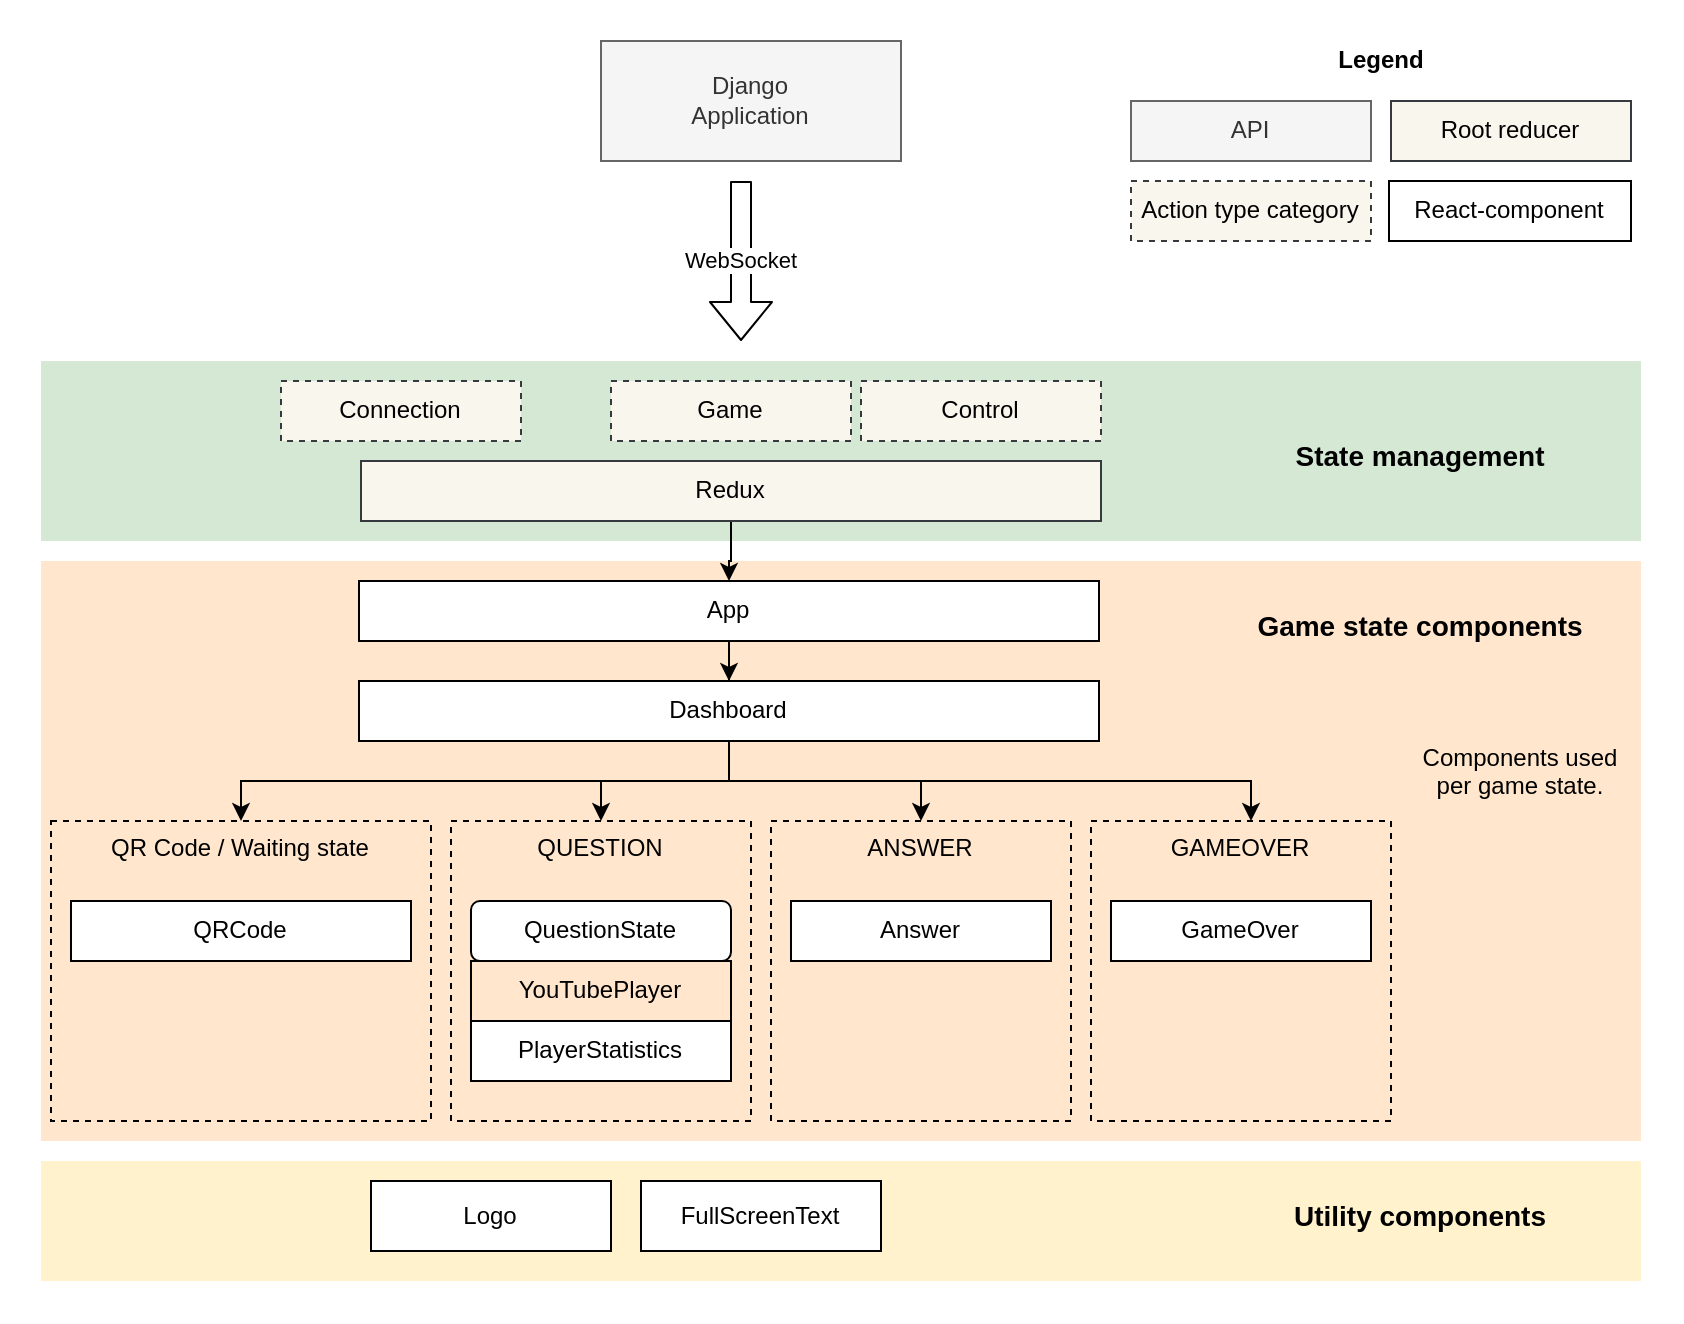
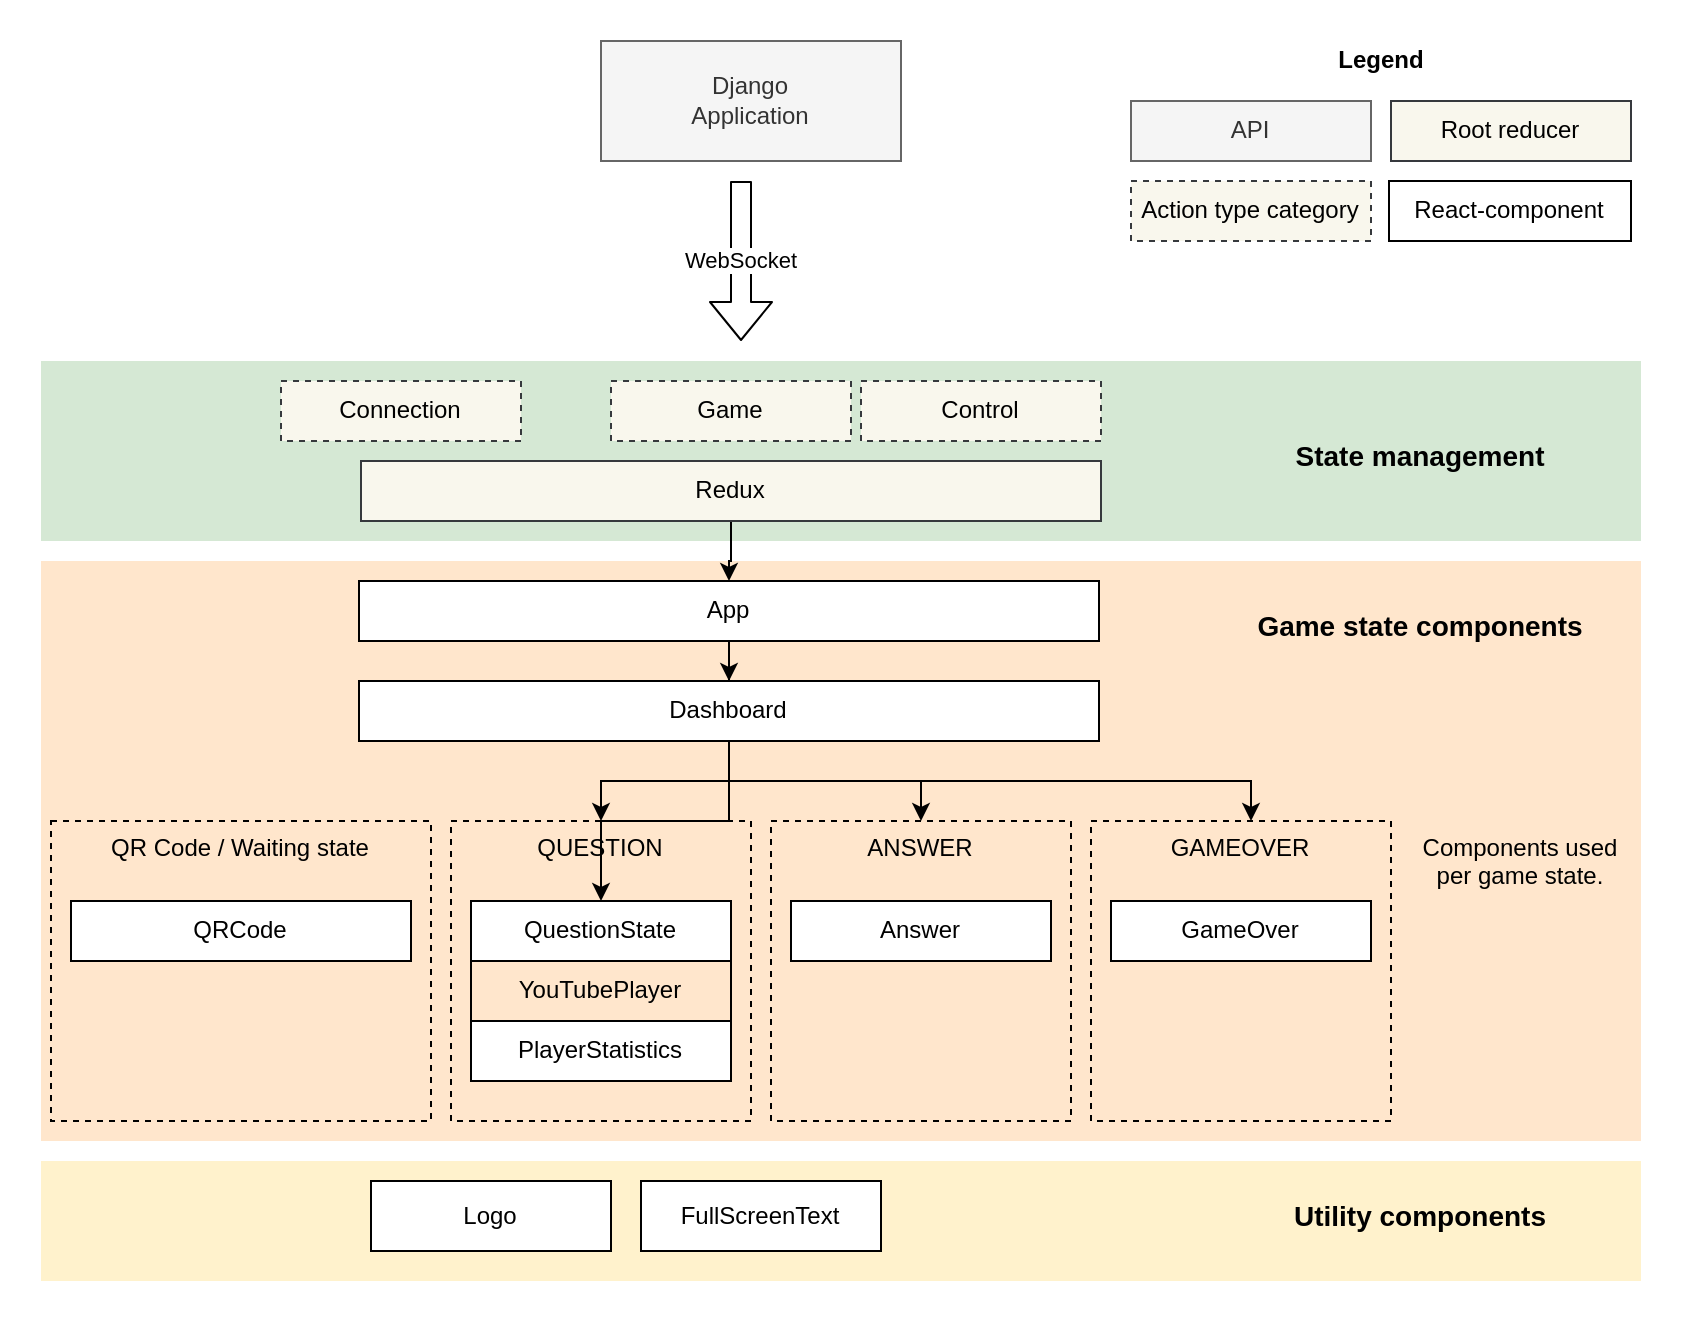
(406, 781) -> (650, 821)
(1521, 841) -> (1521, 931)
(601, 931) -> (601, 931)
